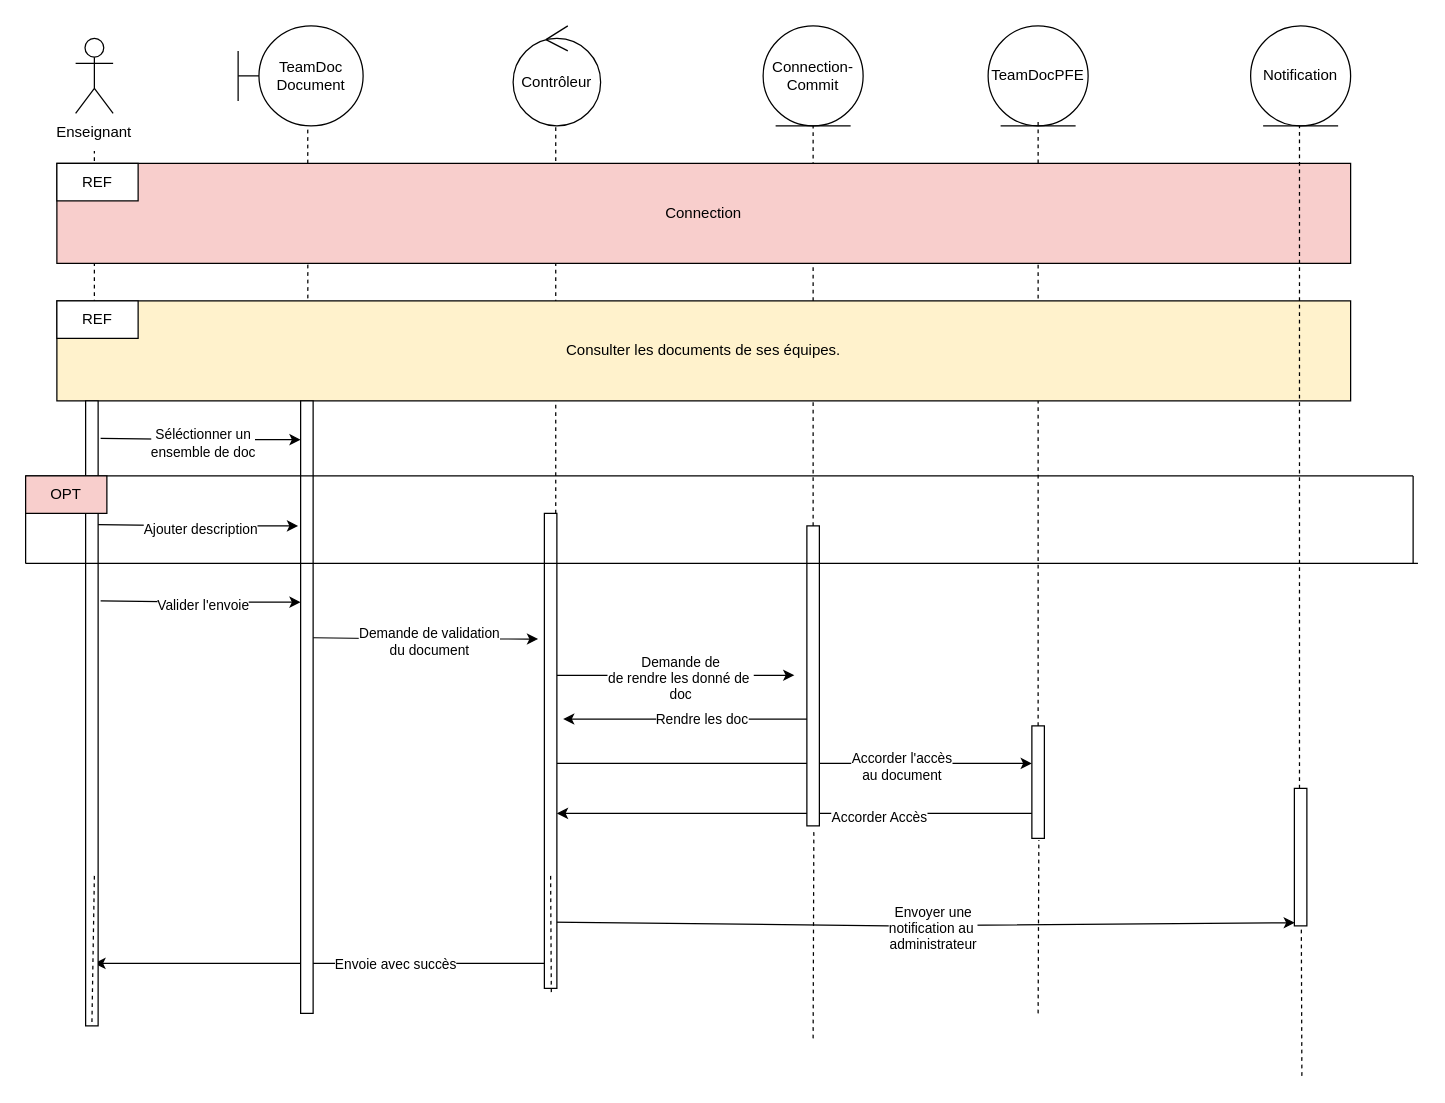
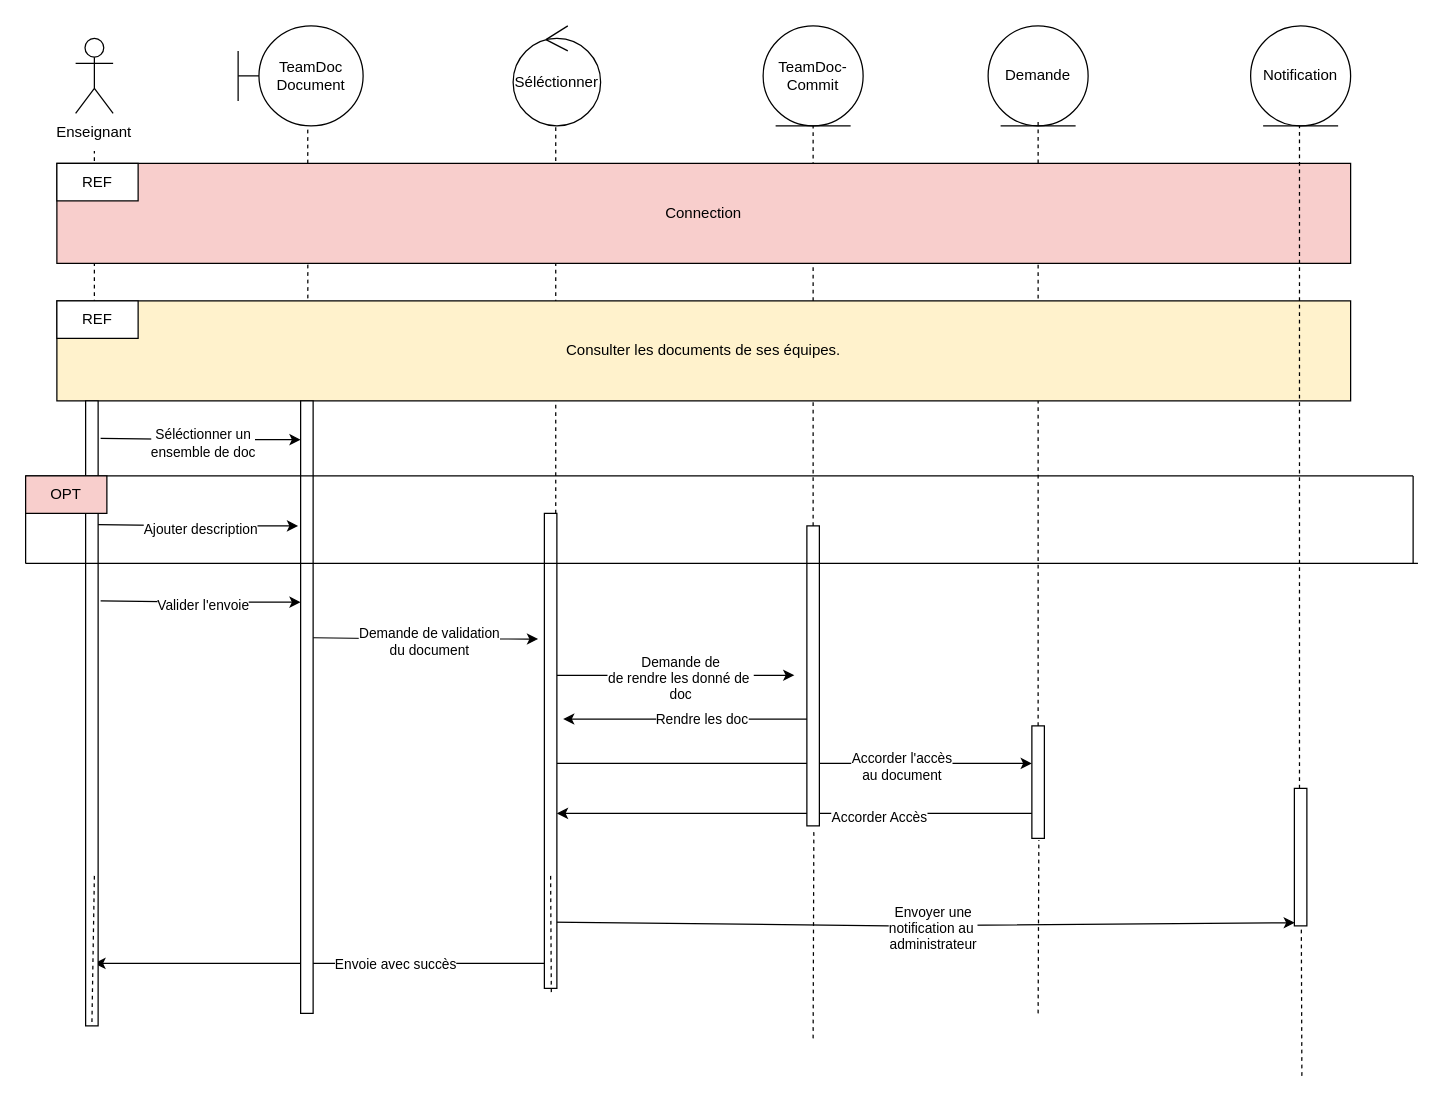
(813, 76) -> (813, 76)
(1038, 76) -> (1038, 76)
(557, 82) -> (557, 82)
